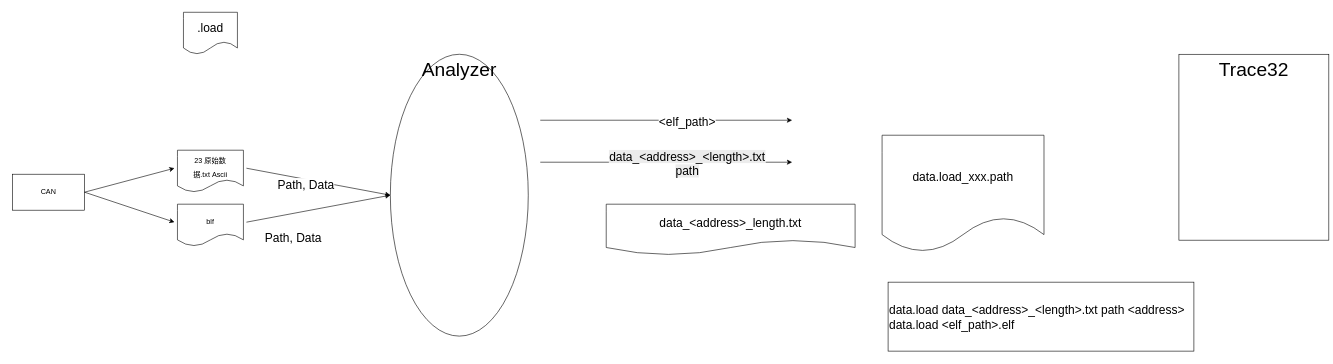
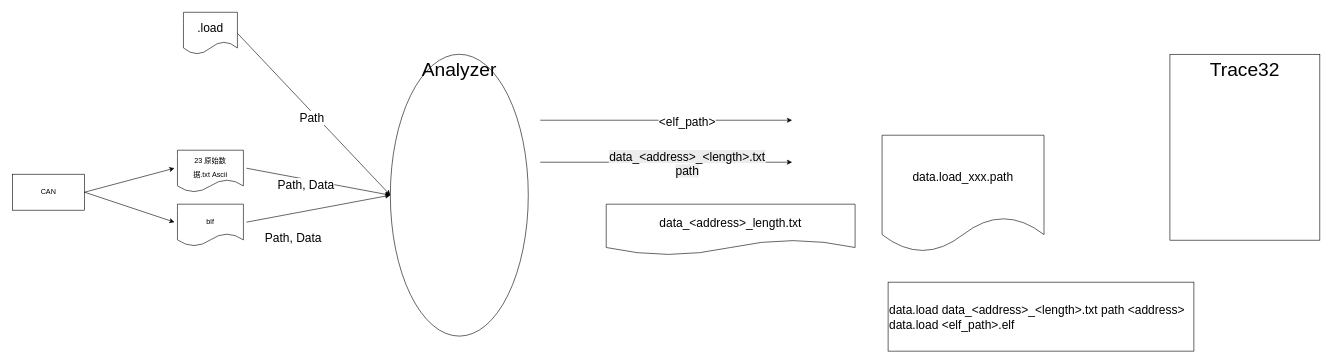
none -> (316, 116)
(1254, 147) -> (1245, 147)
